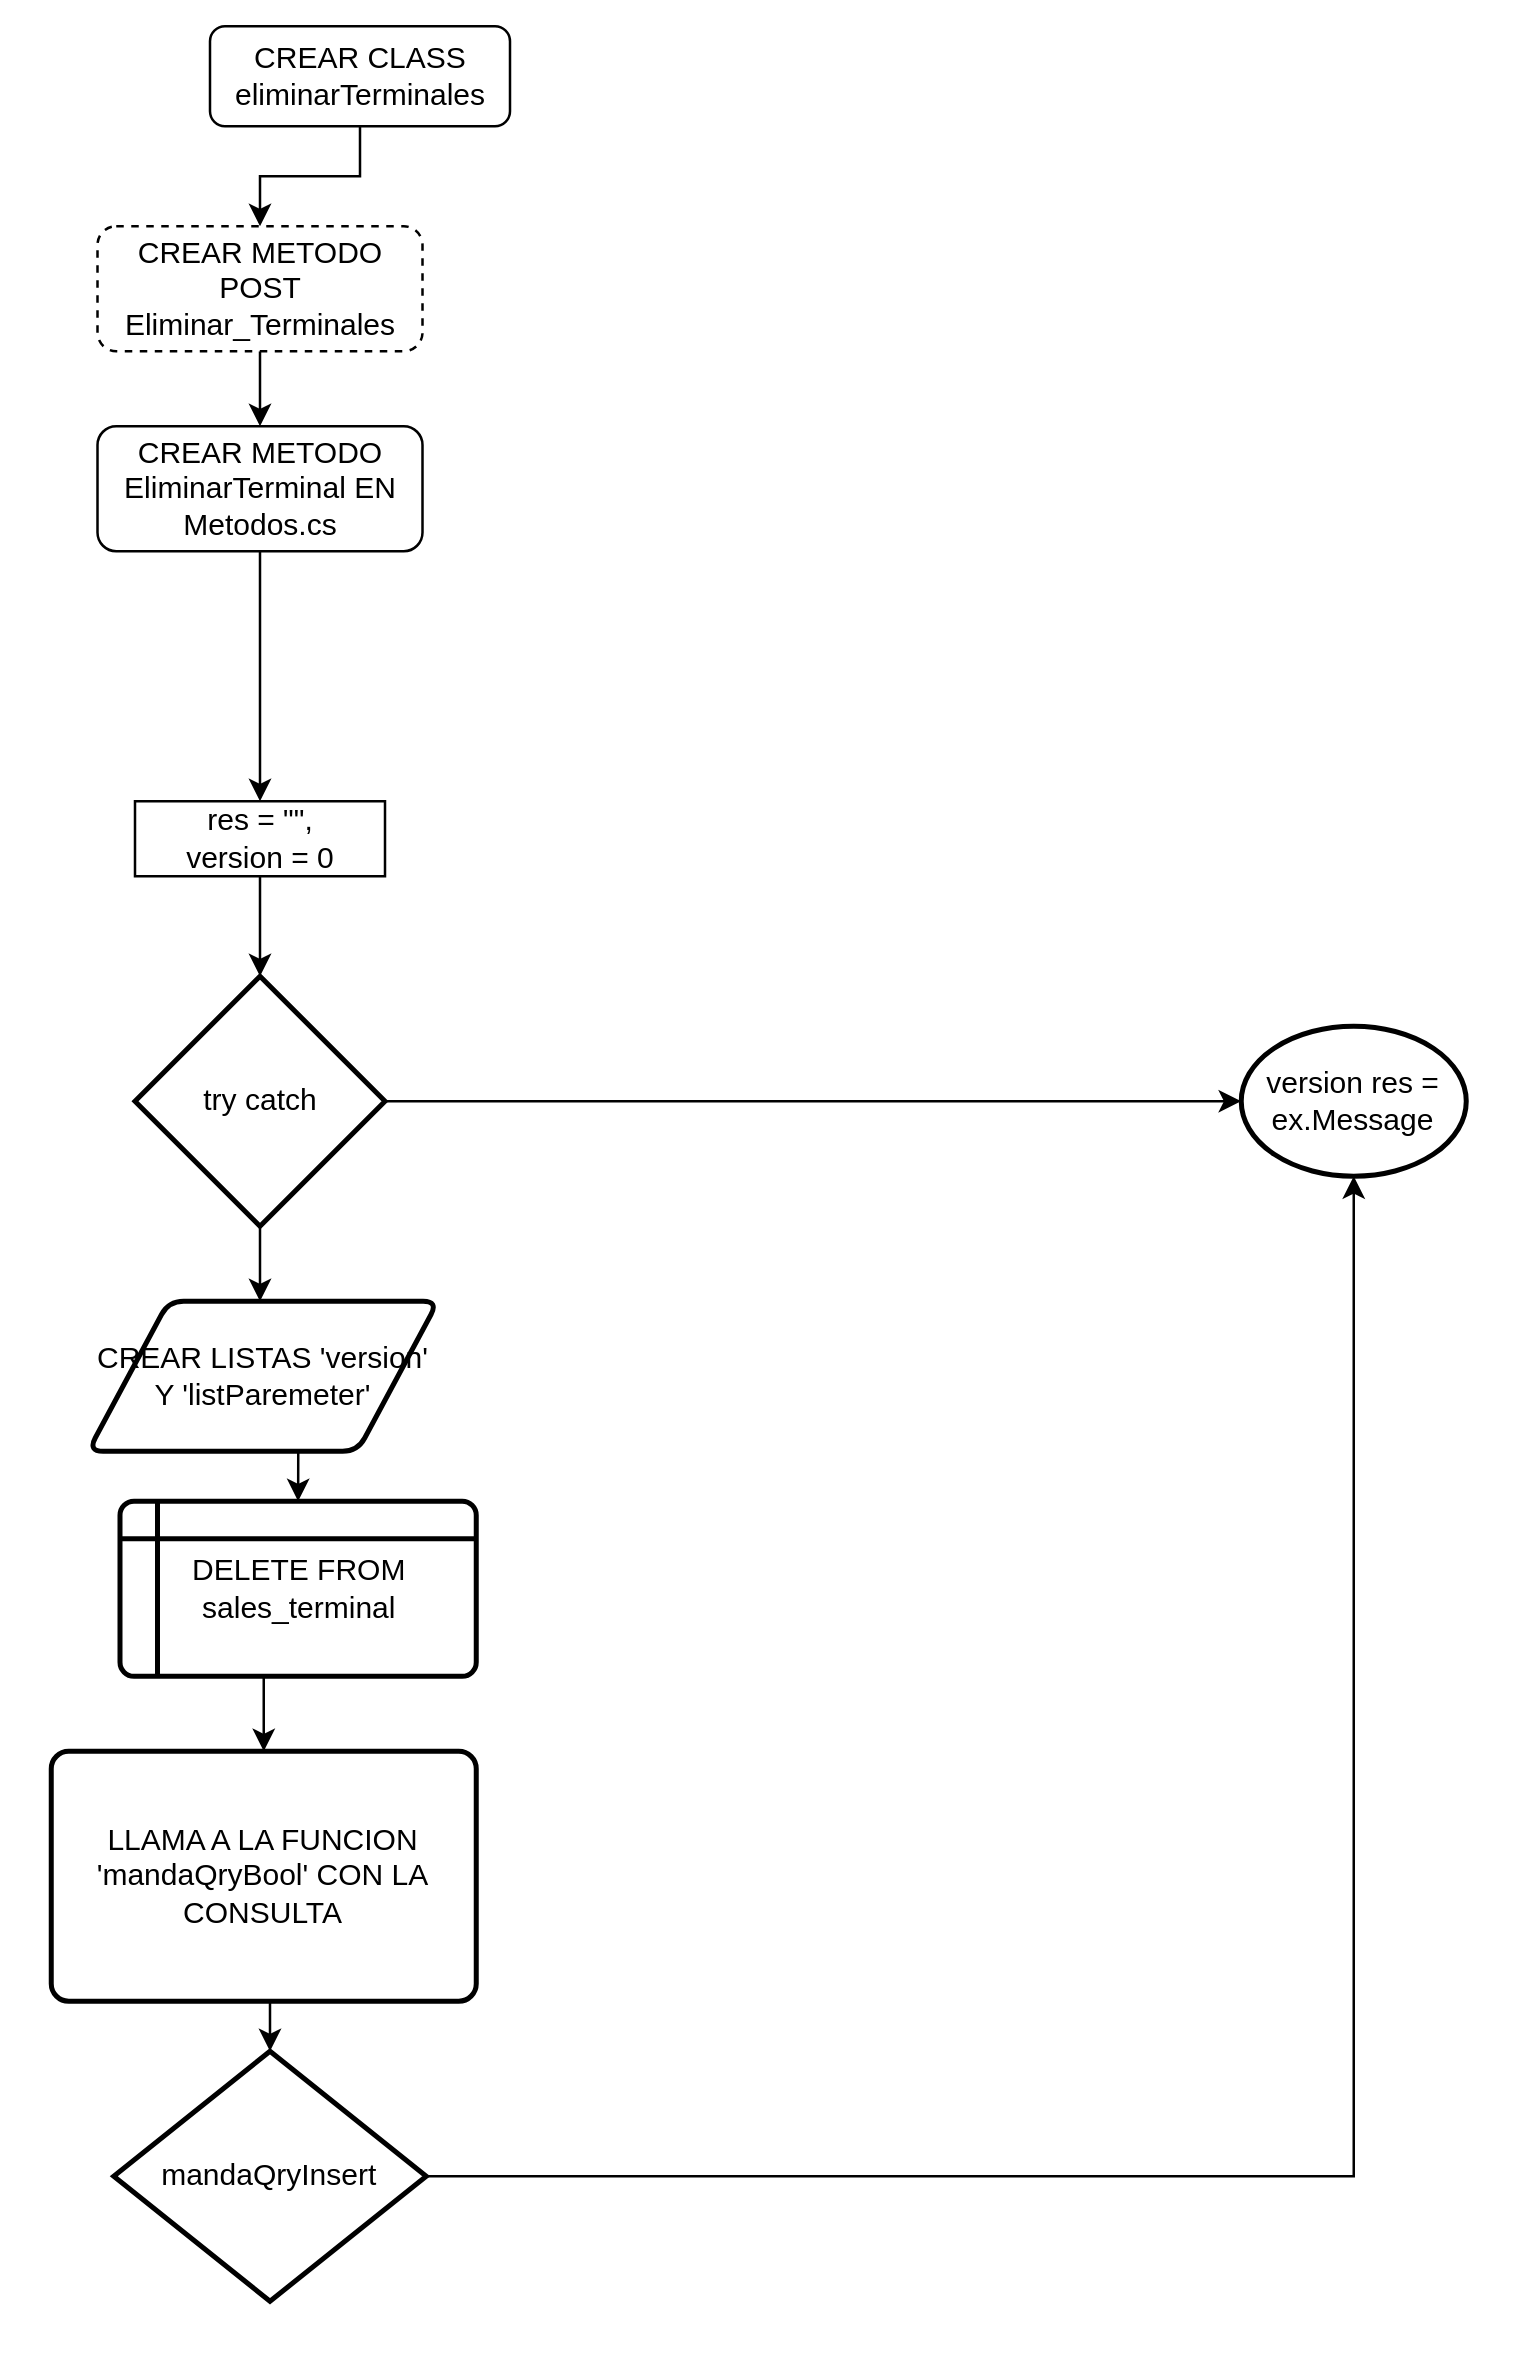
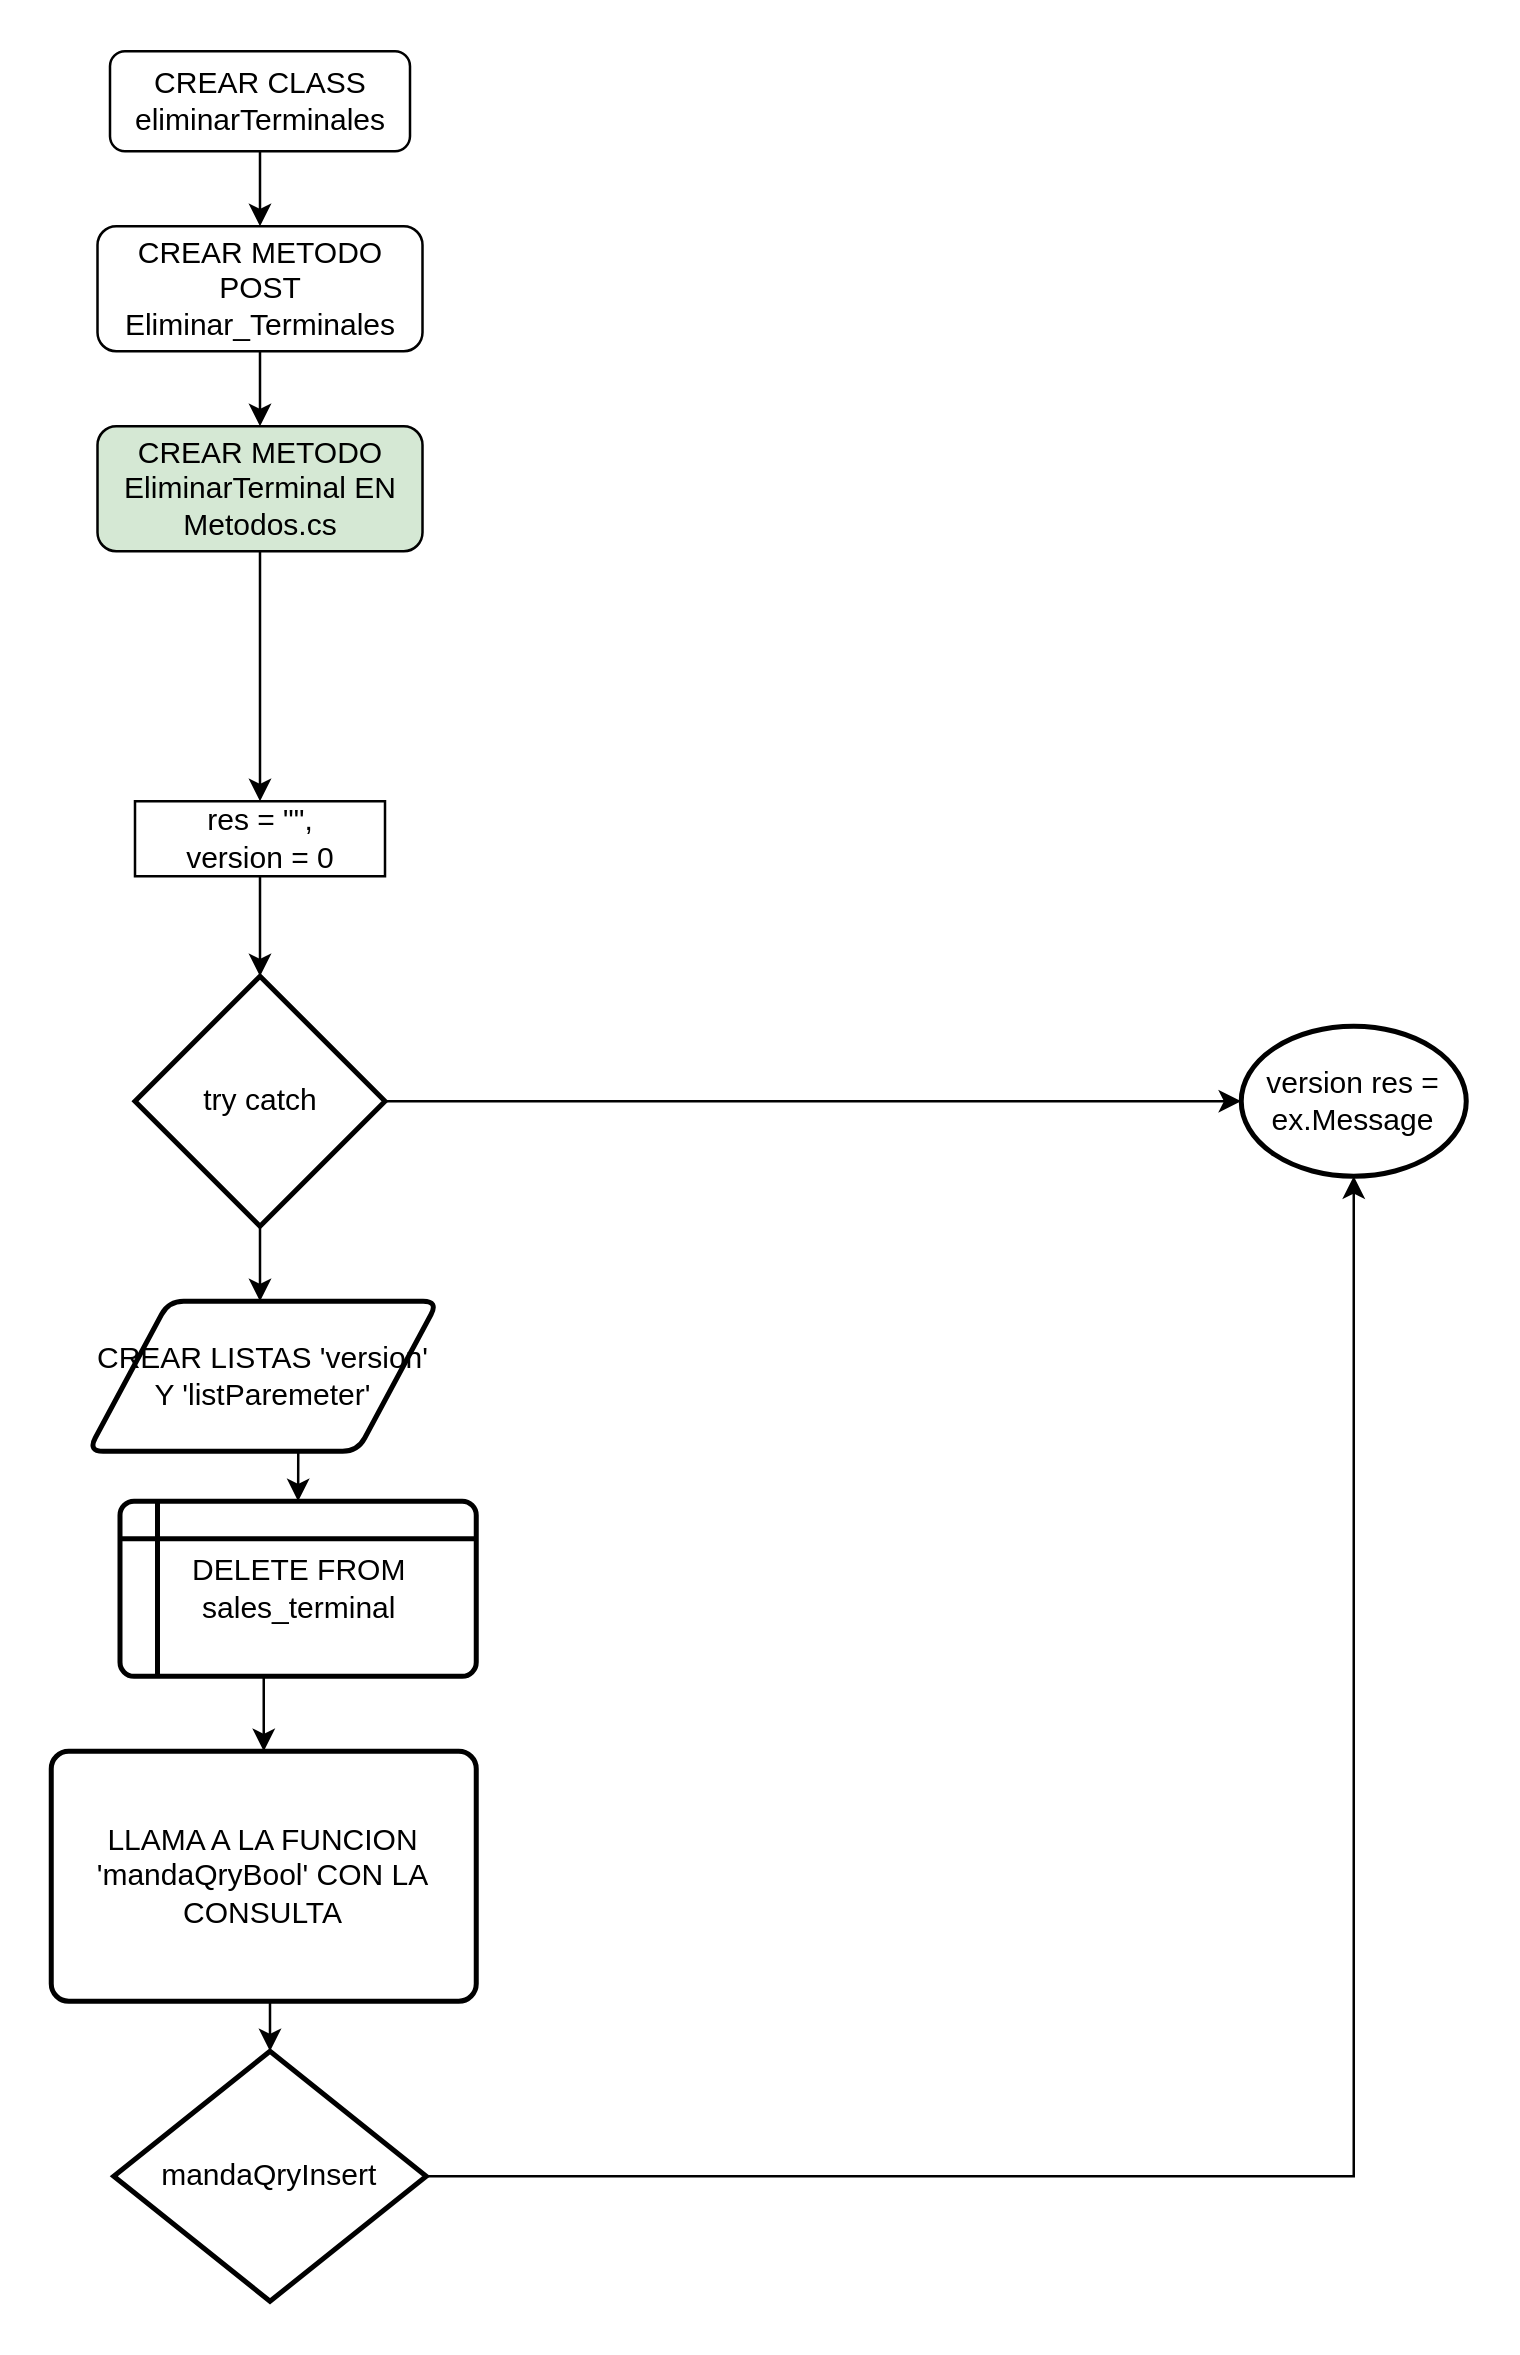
(360, 76) -> (260, 101)
(260, 289) -> (260, 289)
(260, 489) -> (260, 489)
